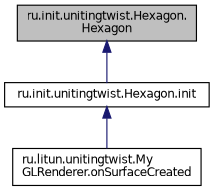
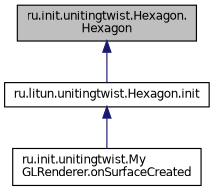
(107, 95) -> (107, 95)
(107, 167) -> (107, 167)
